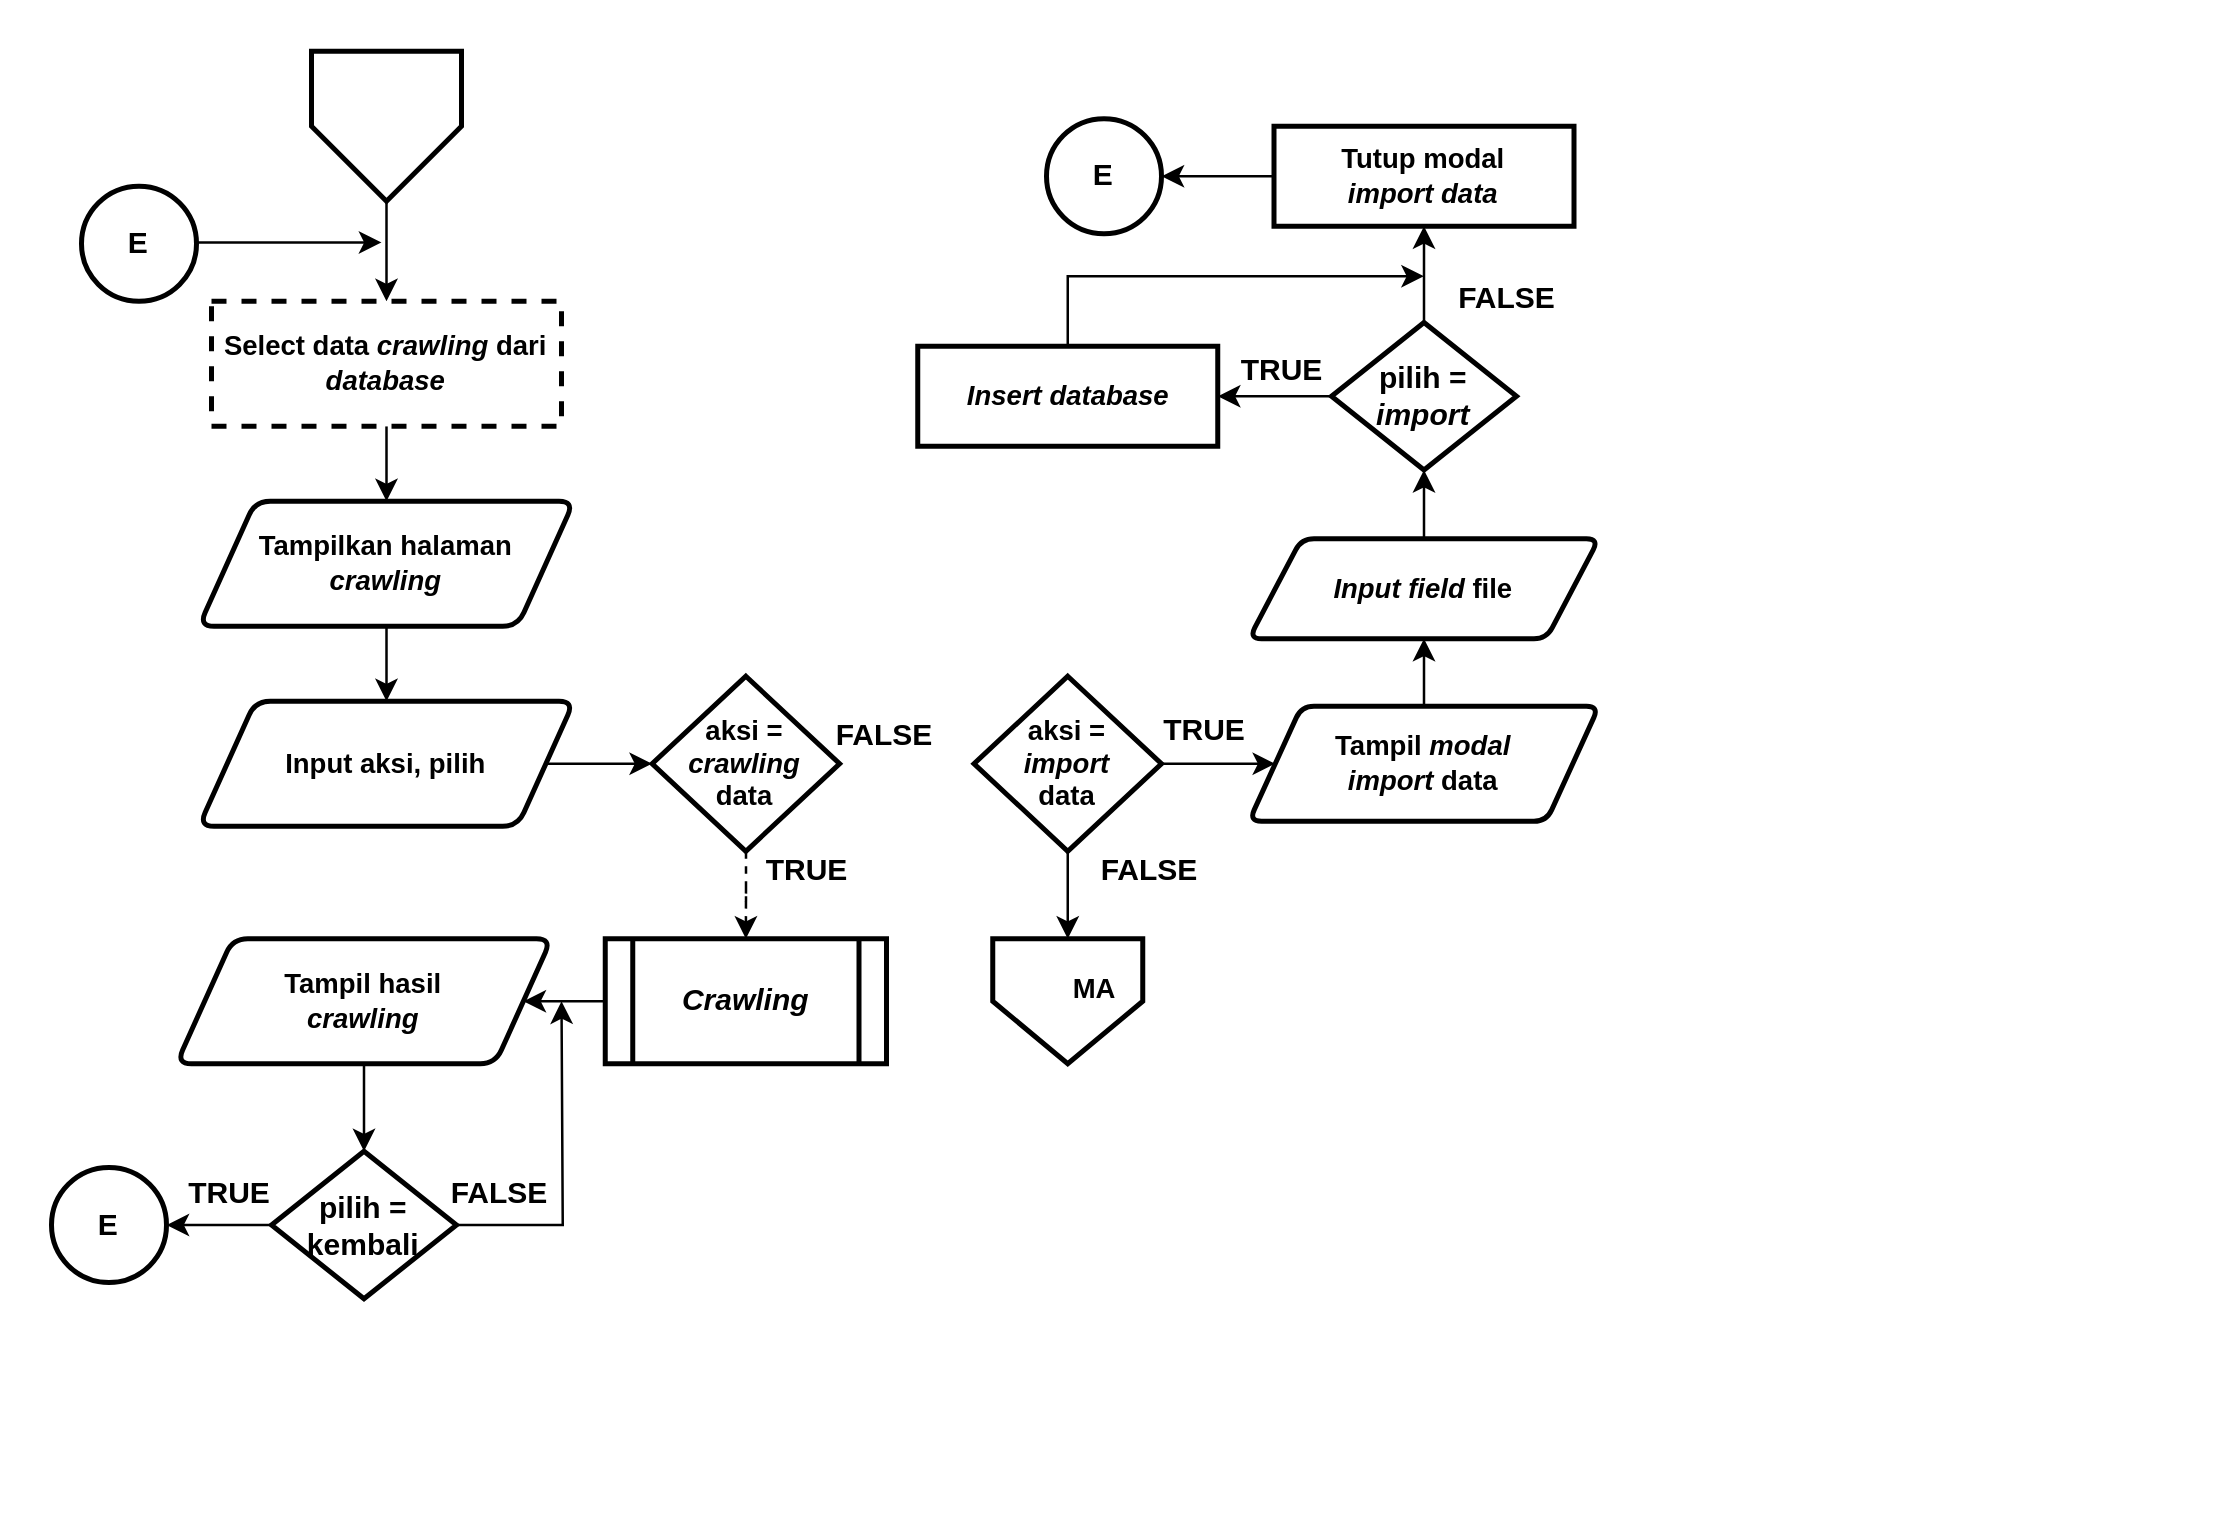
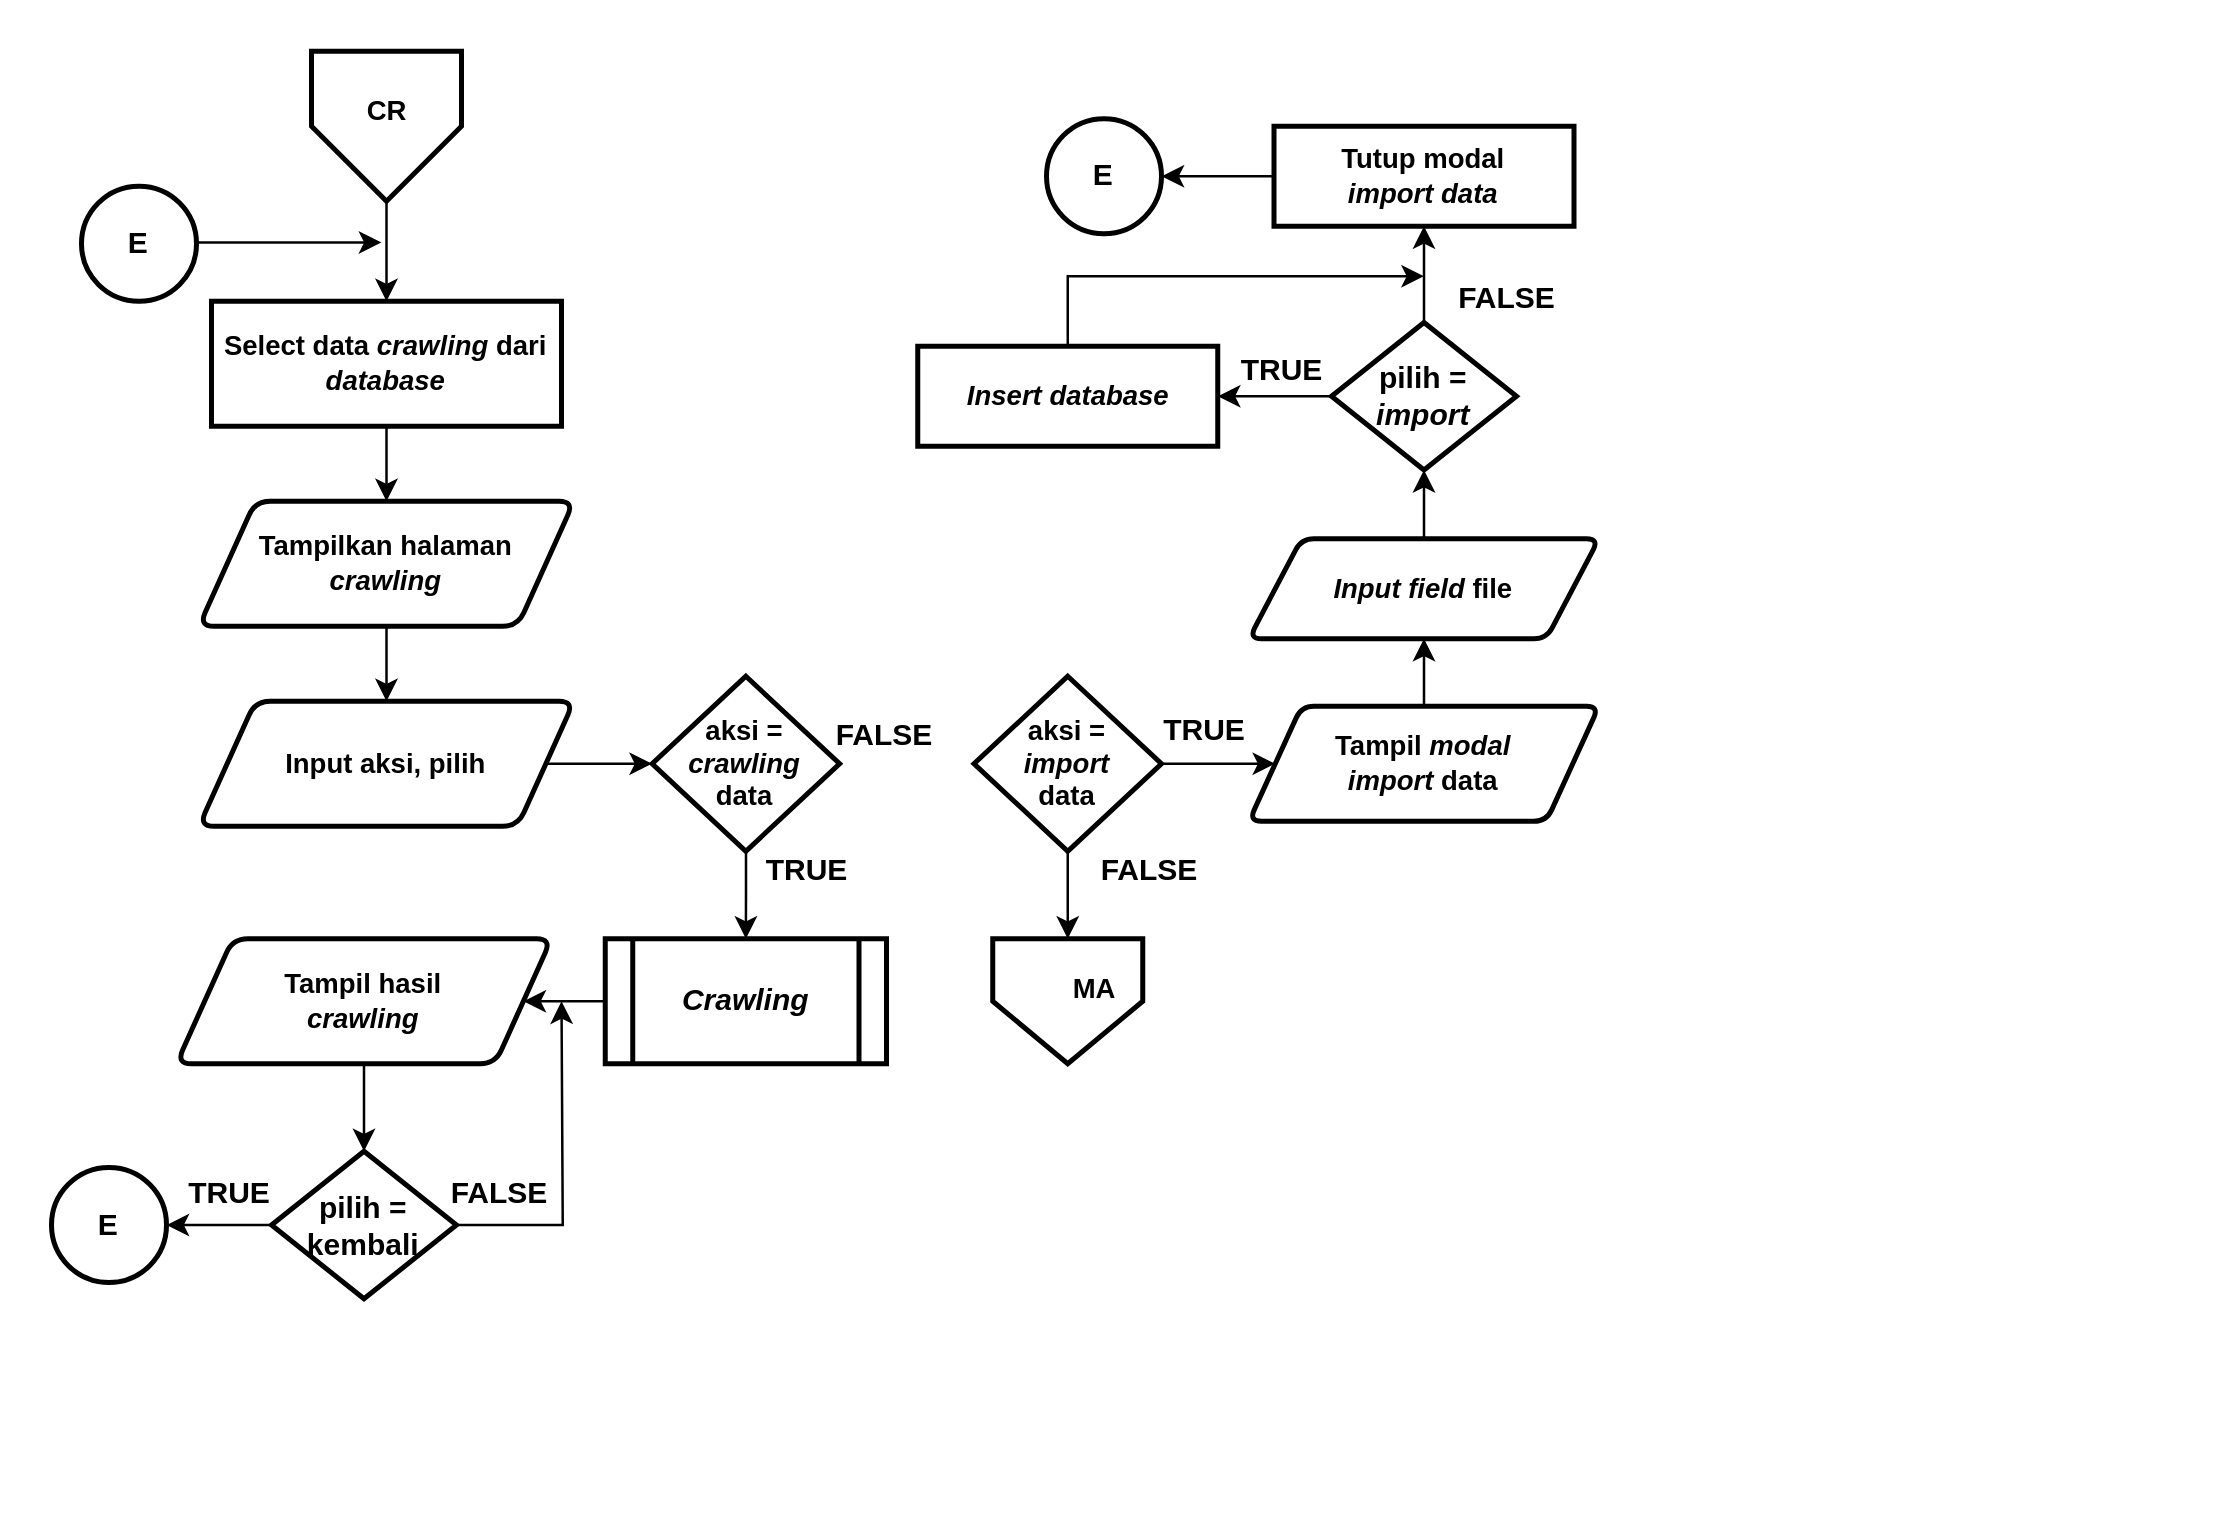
none -> (386, 111)
(386, 364) -> (386, 364)
(746, 867) -> (746, 867)
